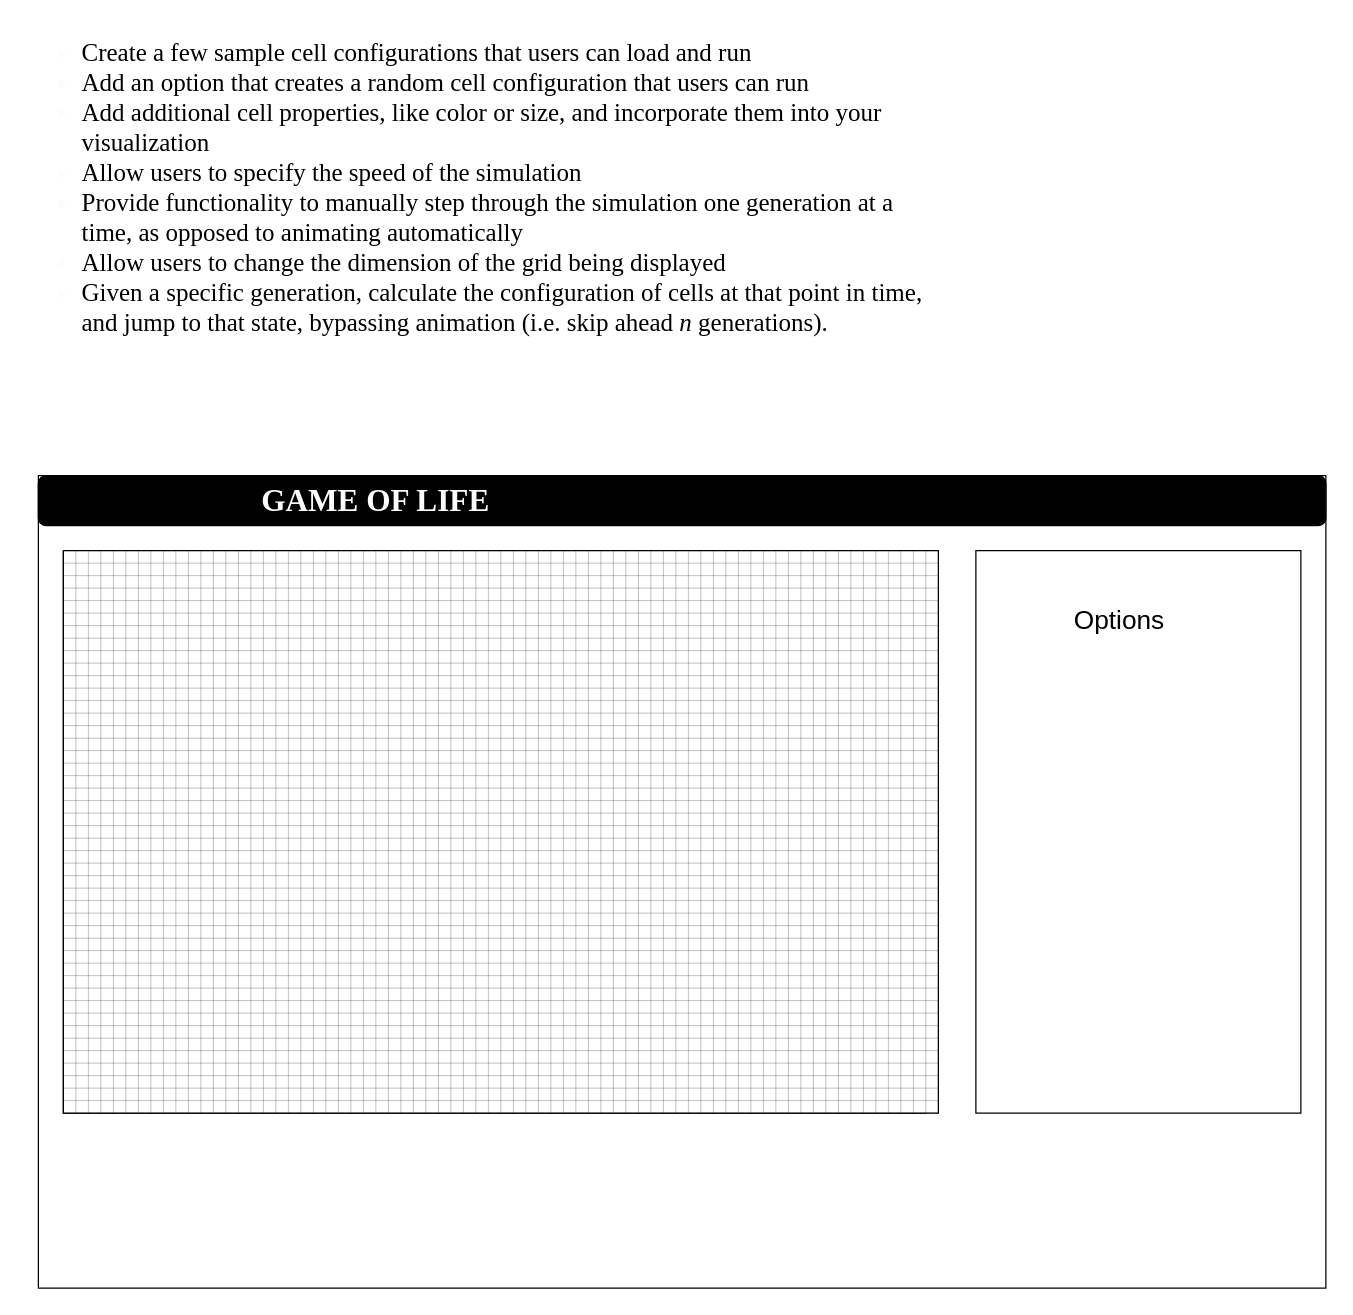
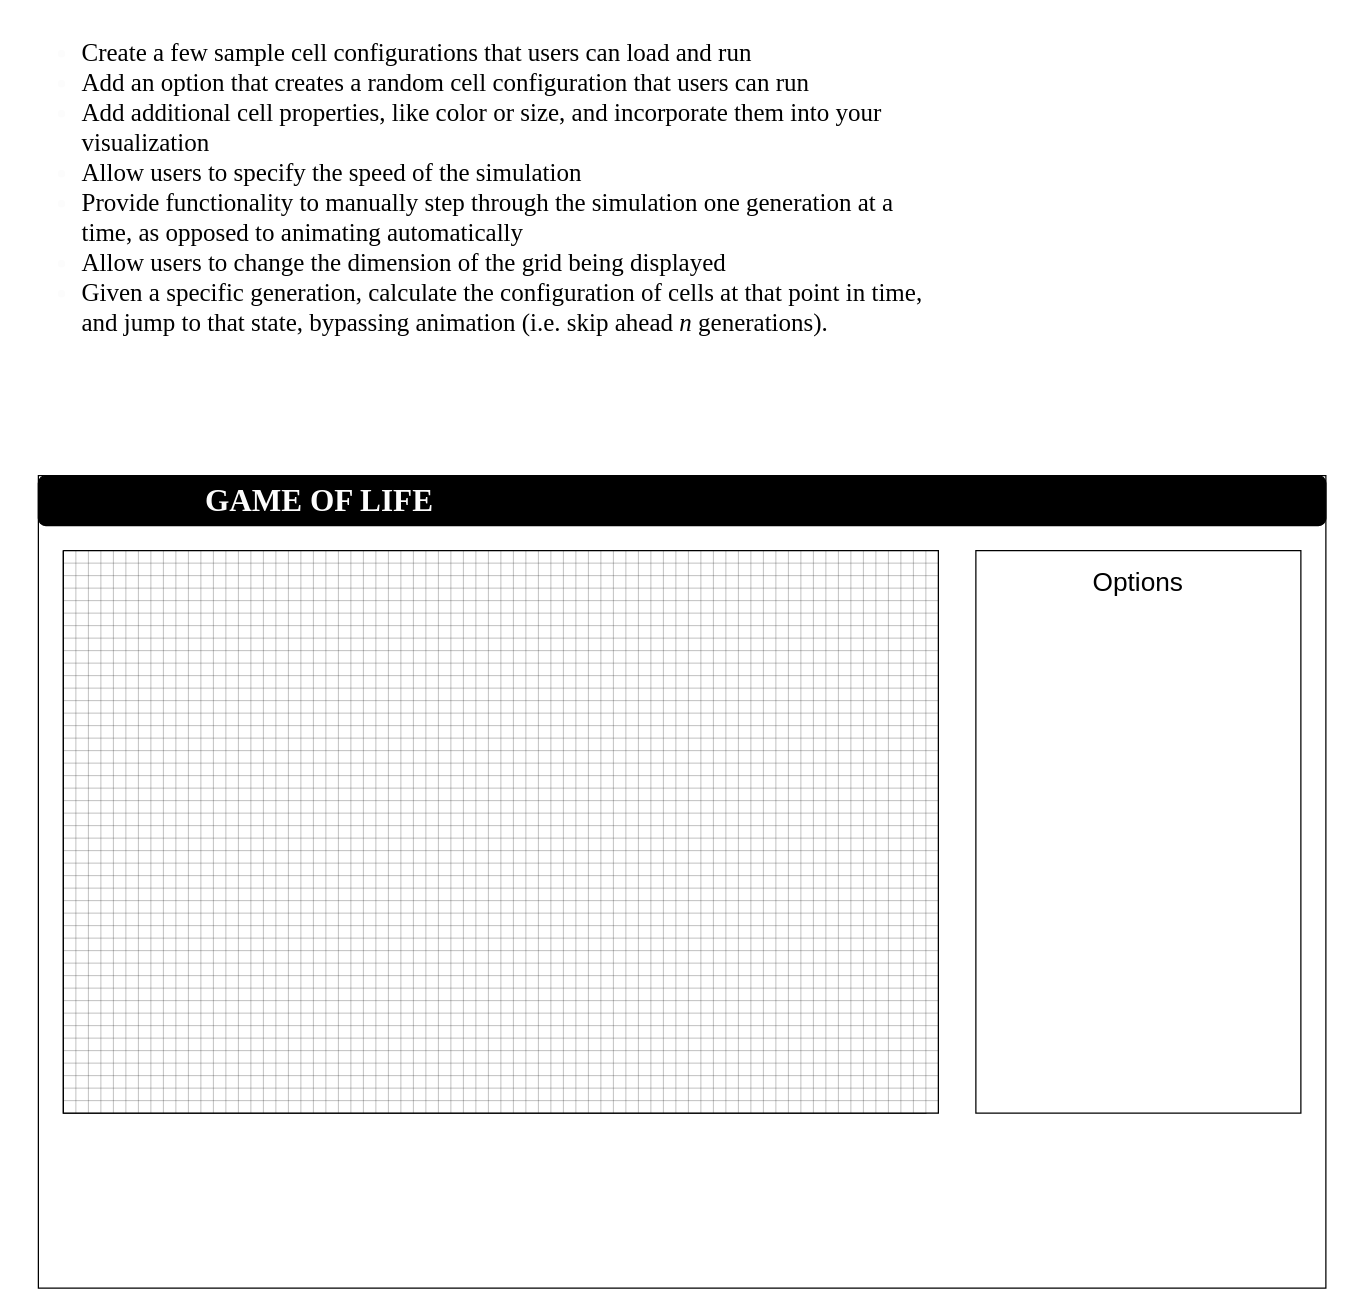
(376, 501) -> (319, 501)
(1119, 619) -> (1138, 582)
